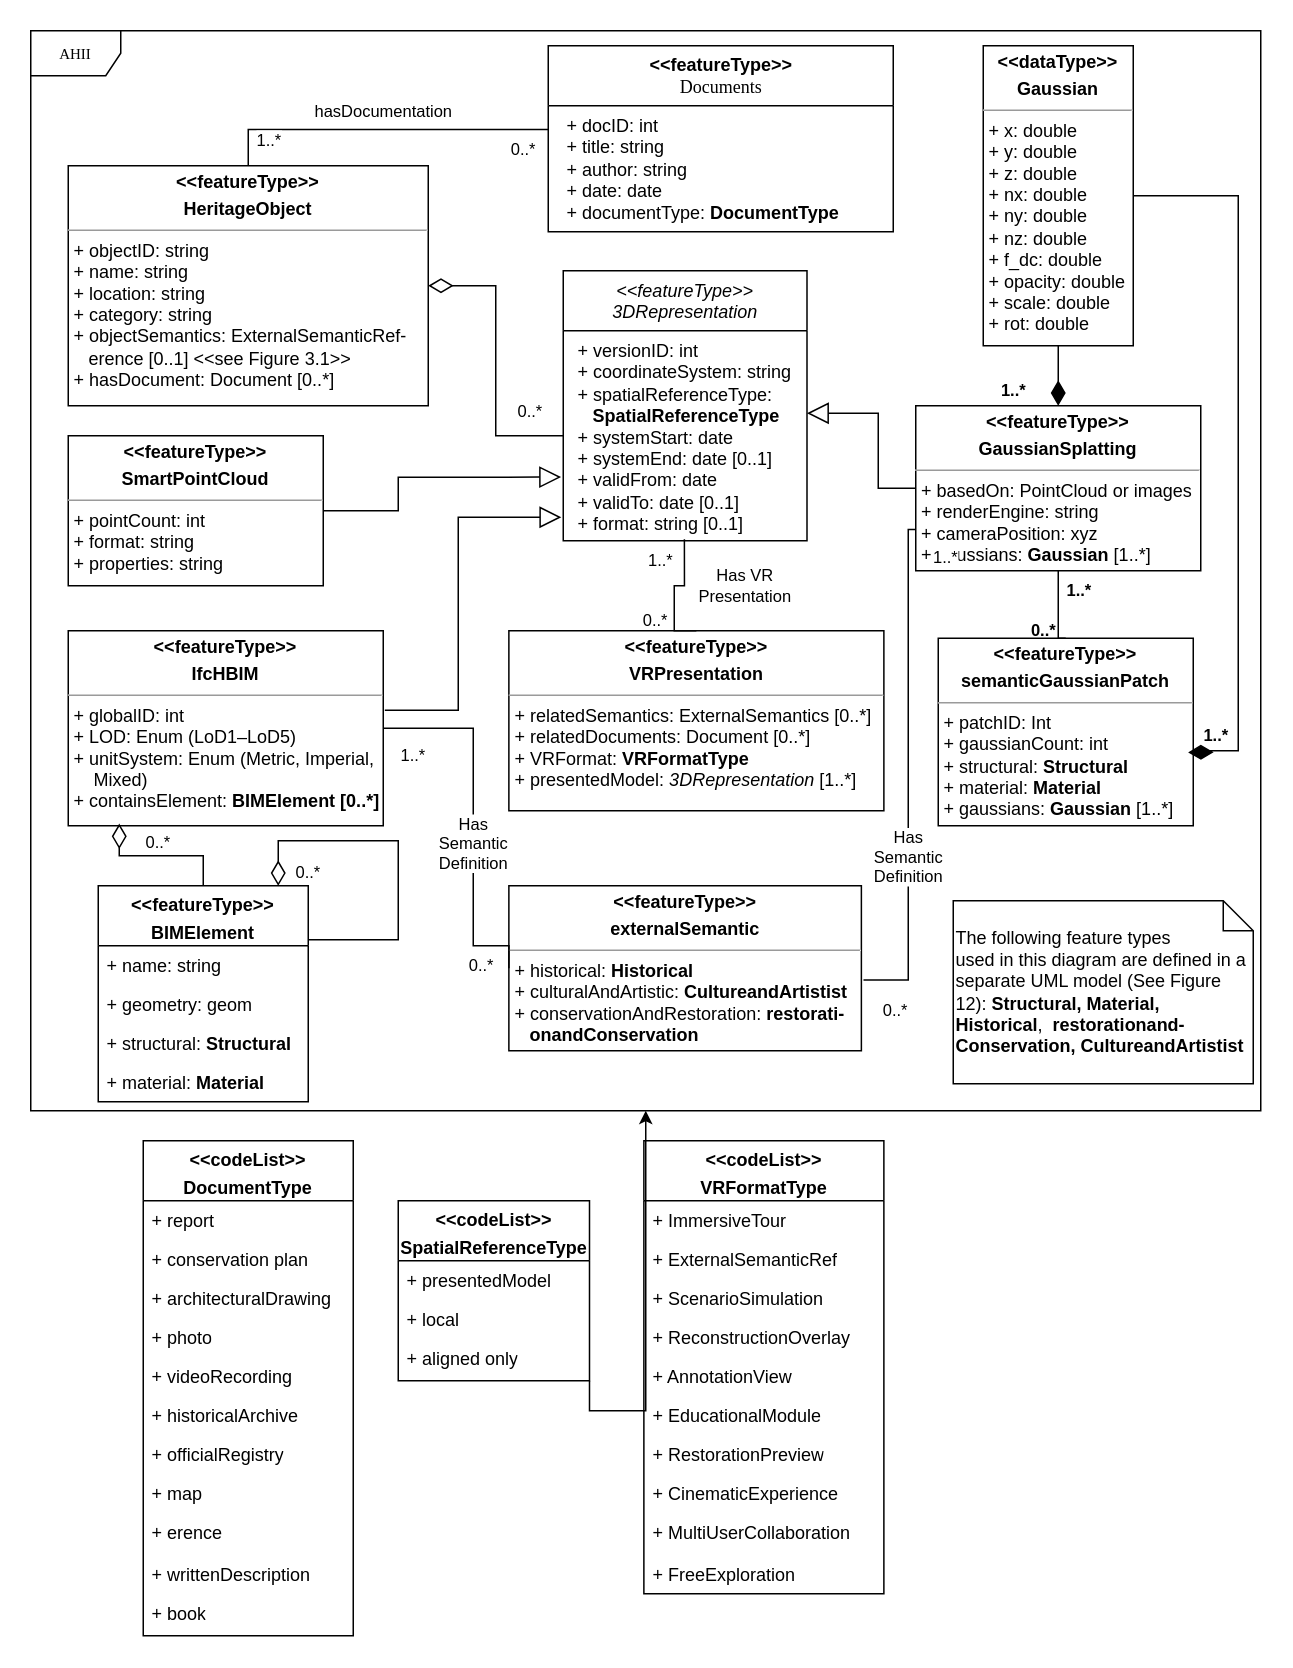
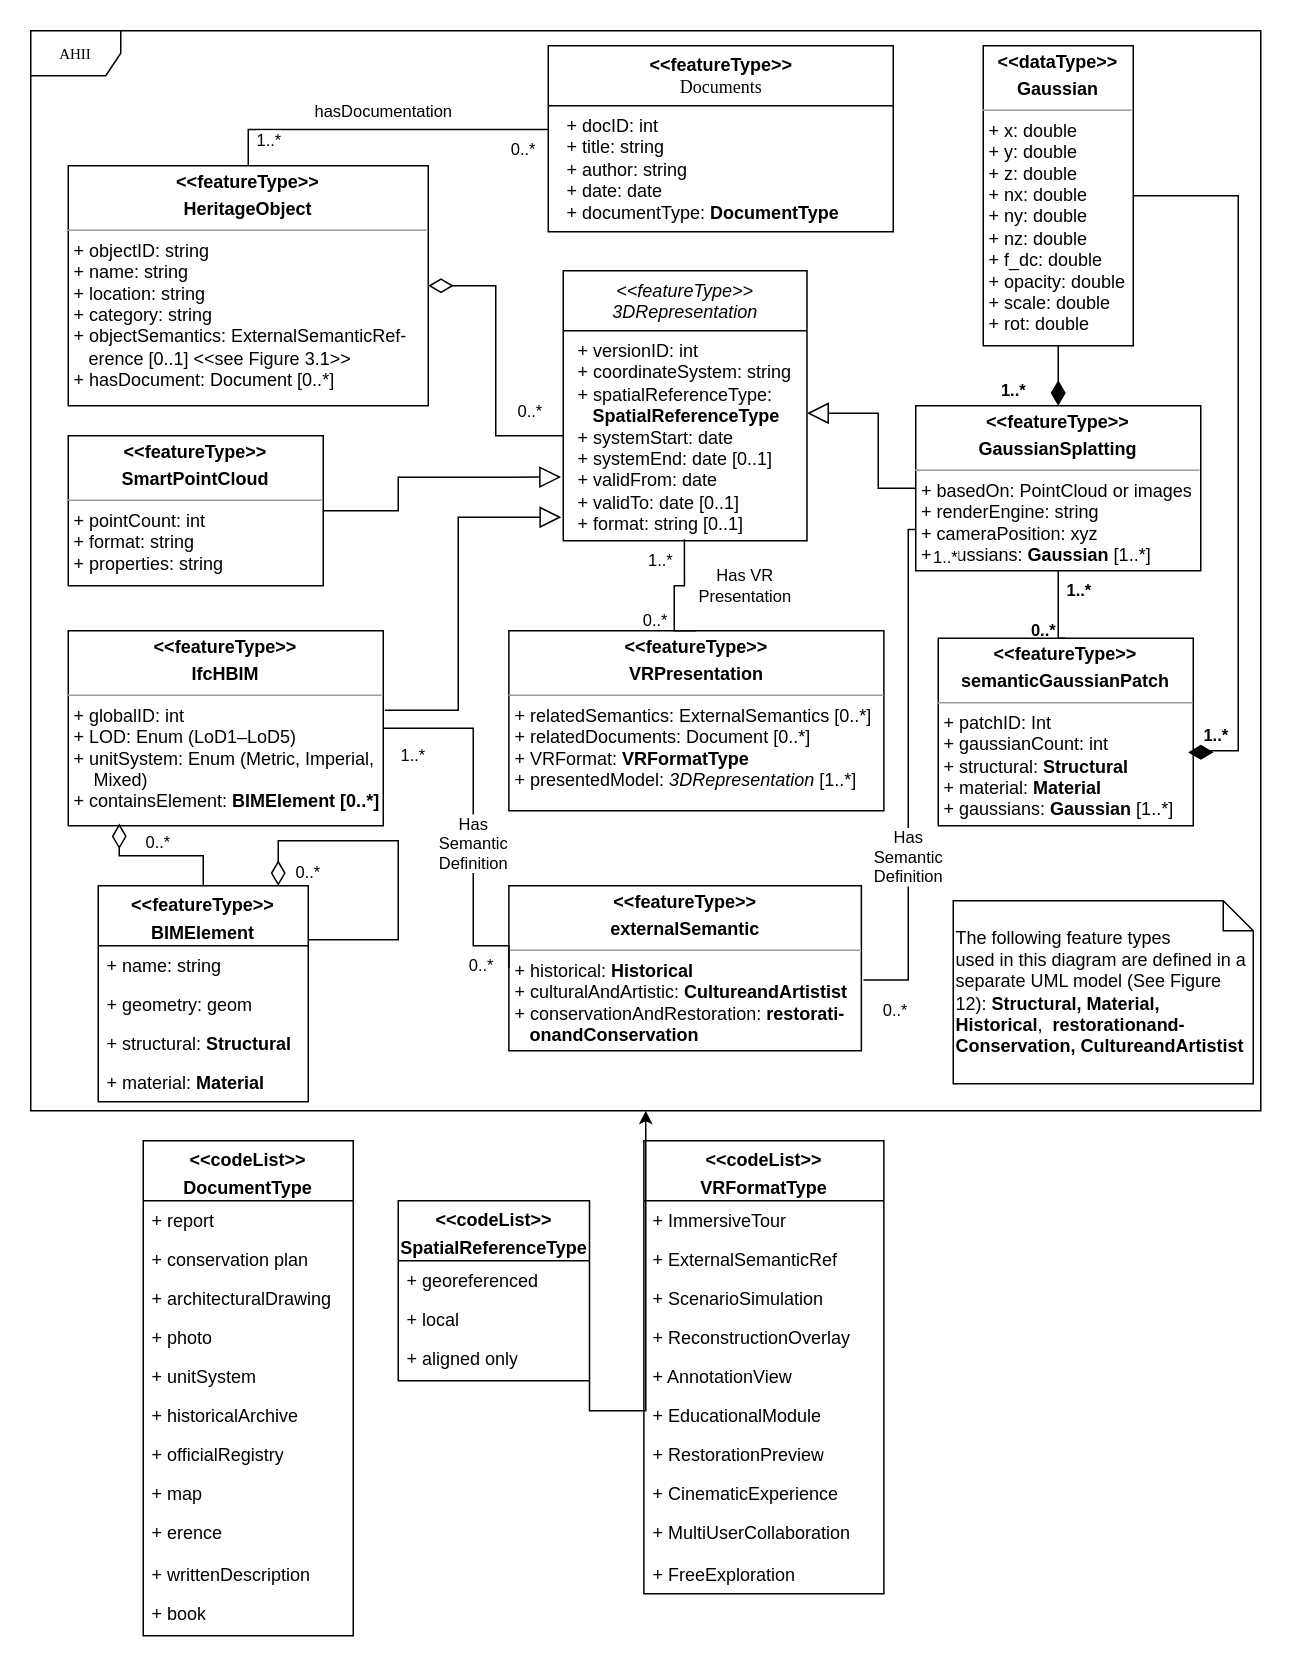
(483, 1282) -> (481, 1282)
(226, 1378) -> (208, 1378)
